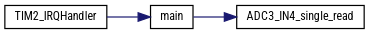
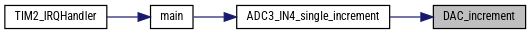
(300, 17) -> (313, 17)
none -> (479, 17)
